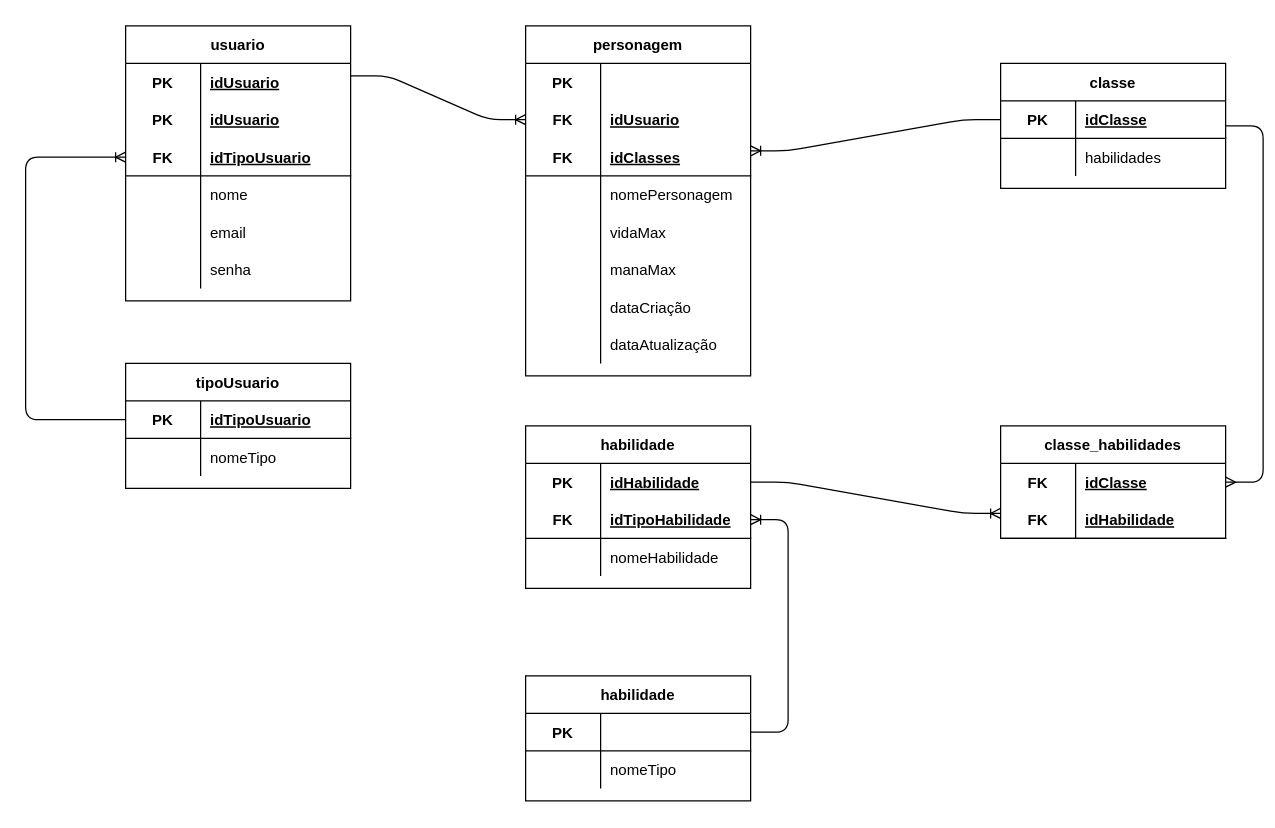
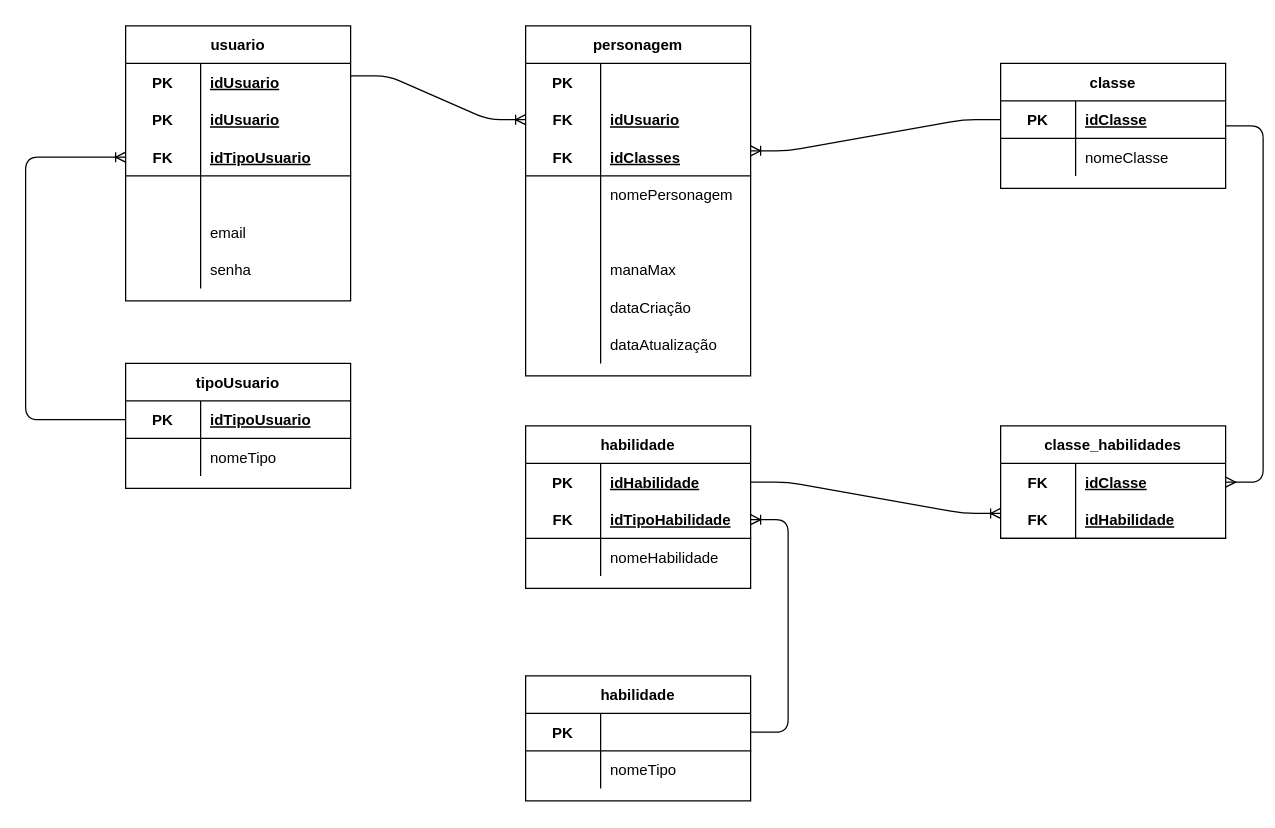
(1125, 158) -> (1125, 158)
(276, 194) -> none
(676, 232) -> none
